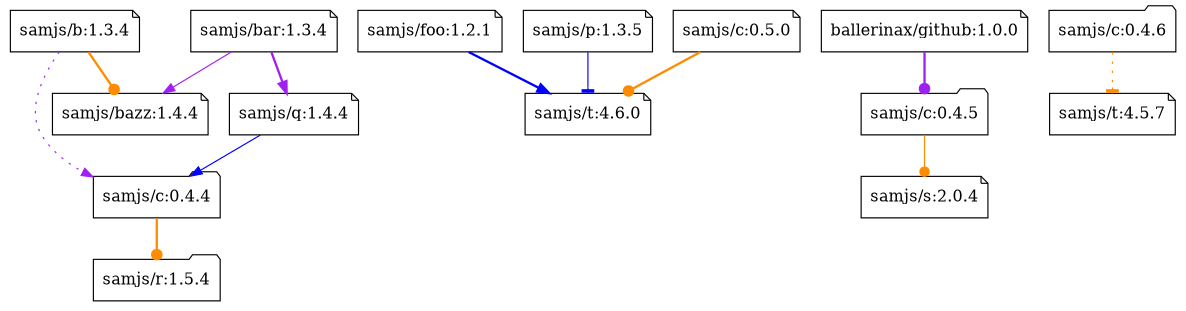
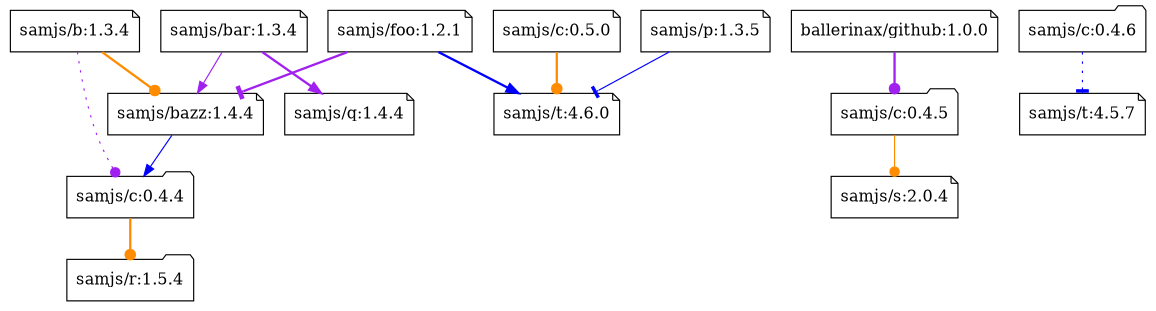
none -> (301, 70)
(1112, 70) -> (1082, 70)
(36, 119) -> (90, 112)
(231, 153) -> (161, 151)
